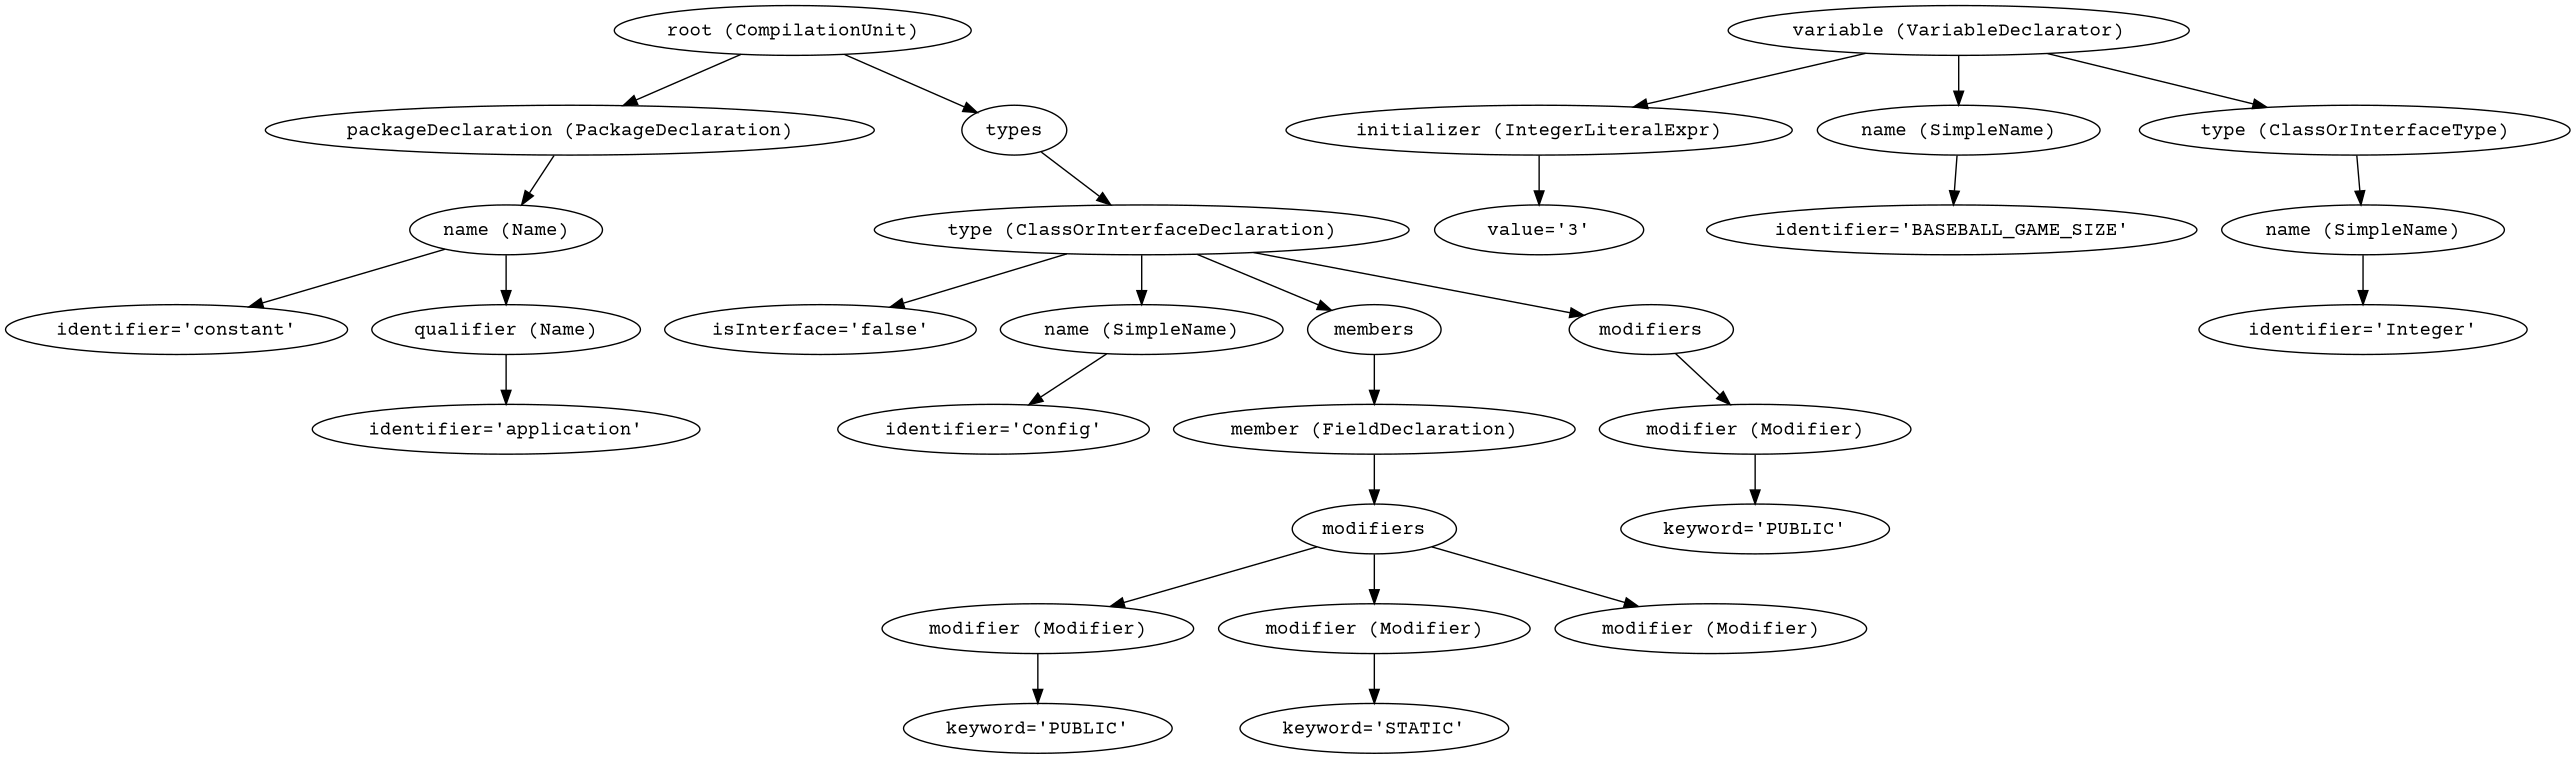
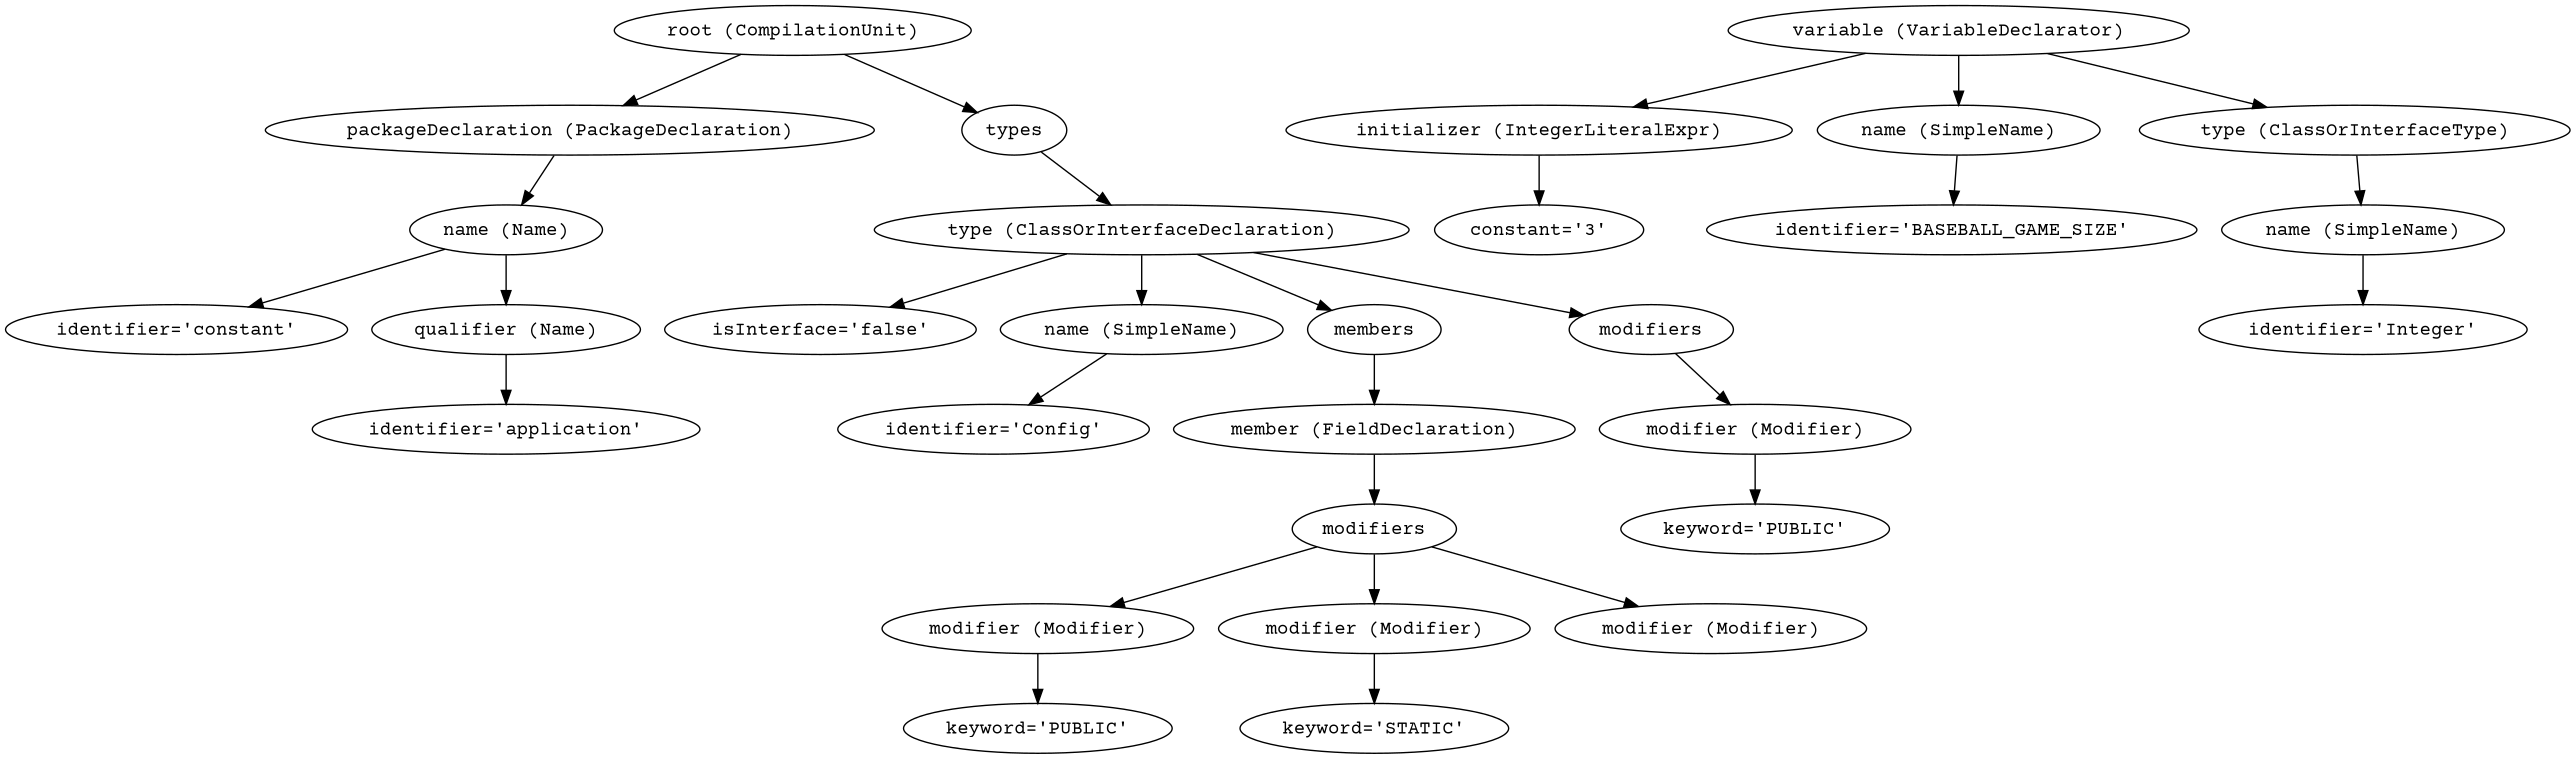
(1539, 230) -> (1539, 230)
